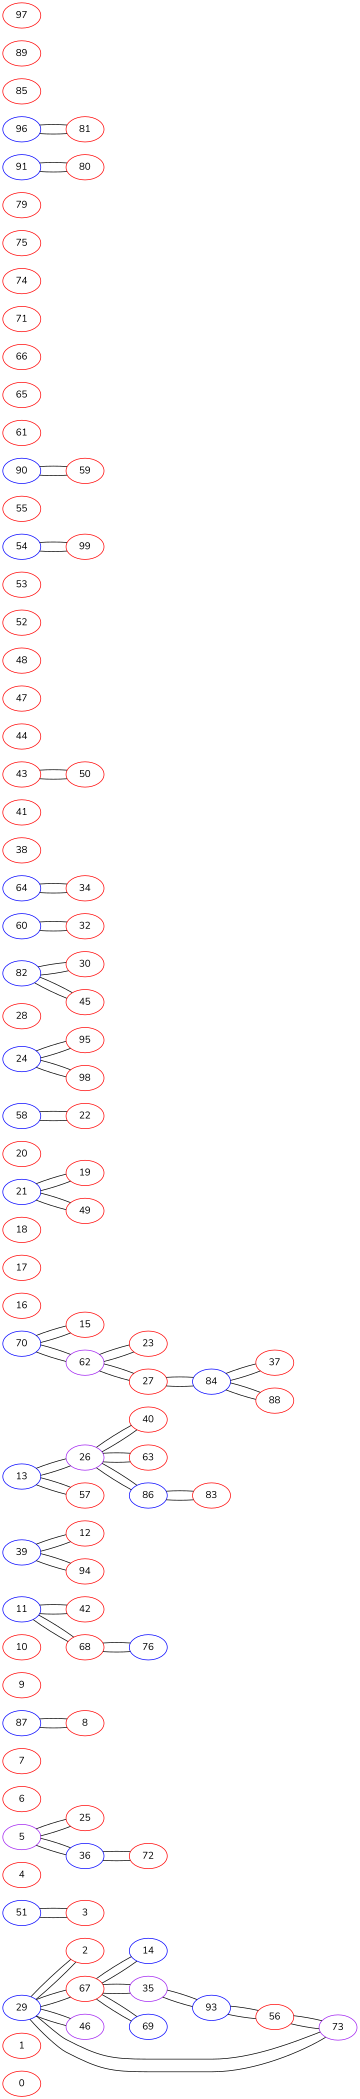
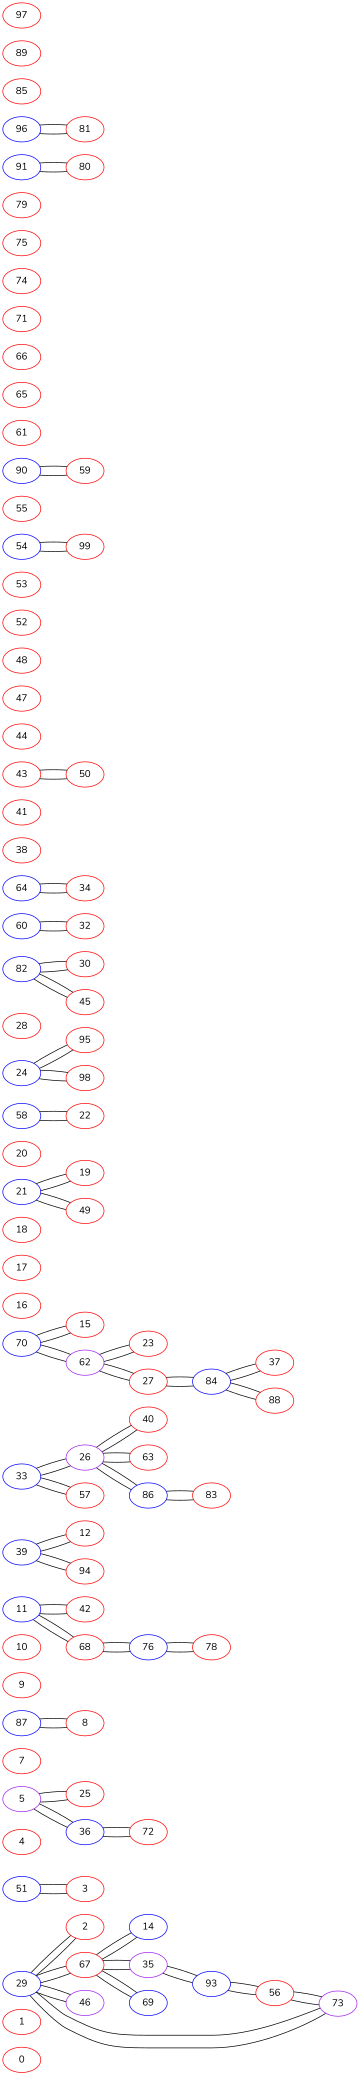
(22, 1477) -> (22, 1477)
none -> (212, 1647)
(22, 1799) -> none
